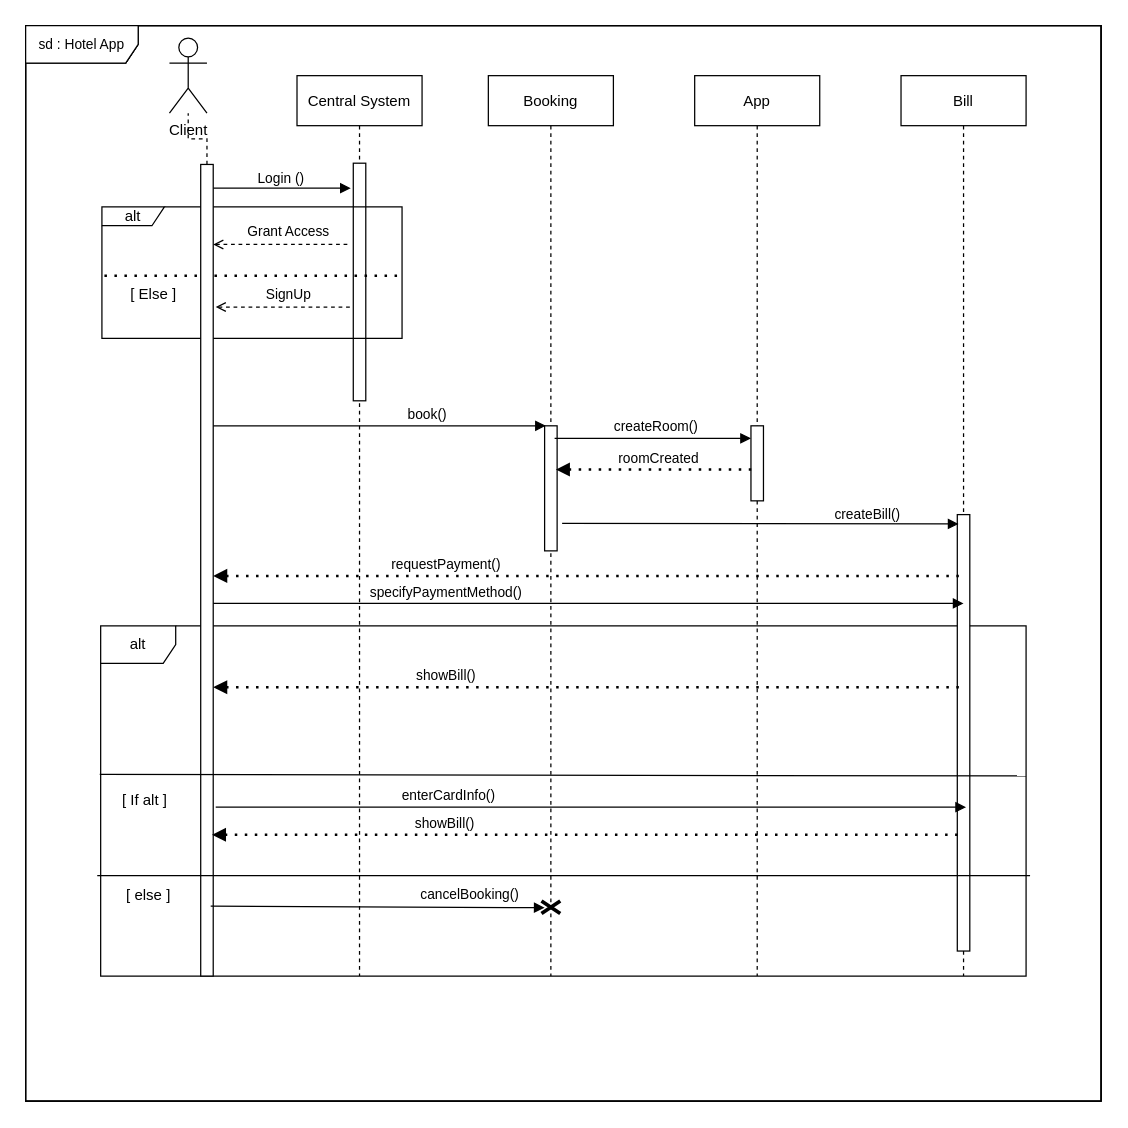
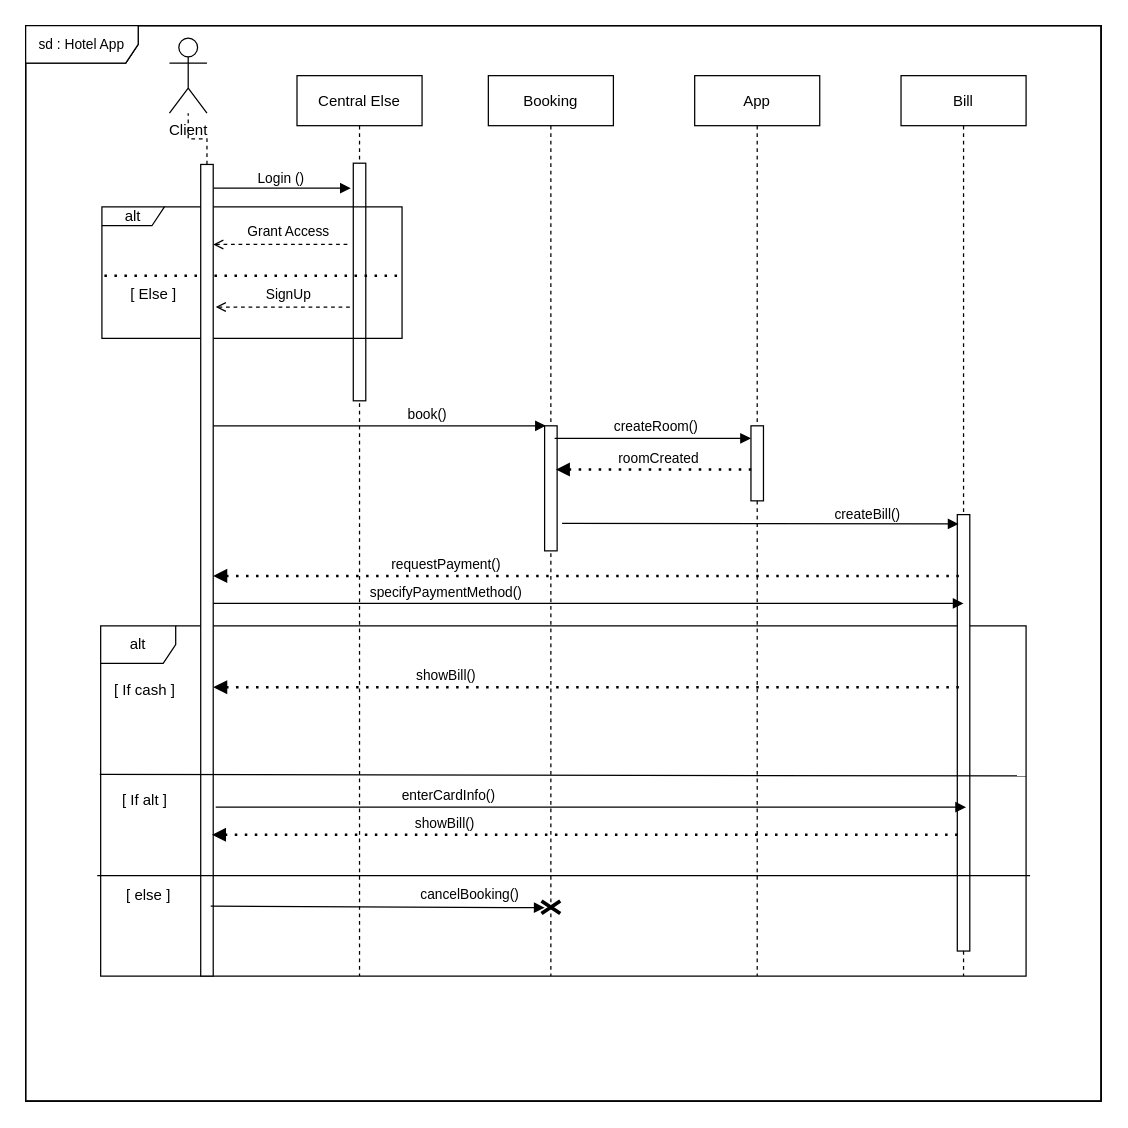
(359, 101) -> (359, 101)
none -> (144, 691)
